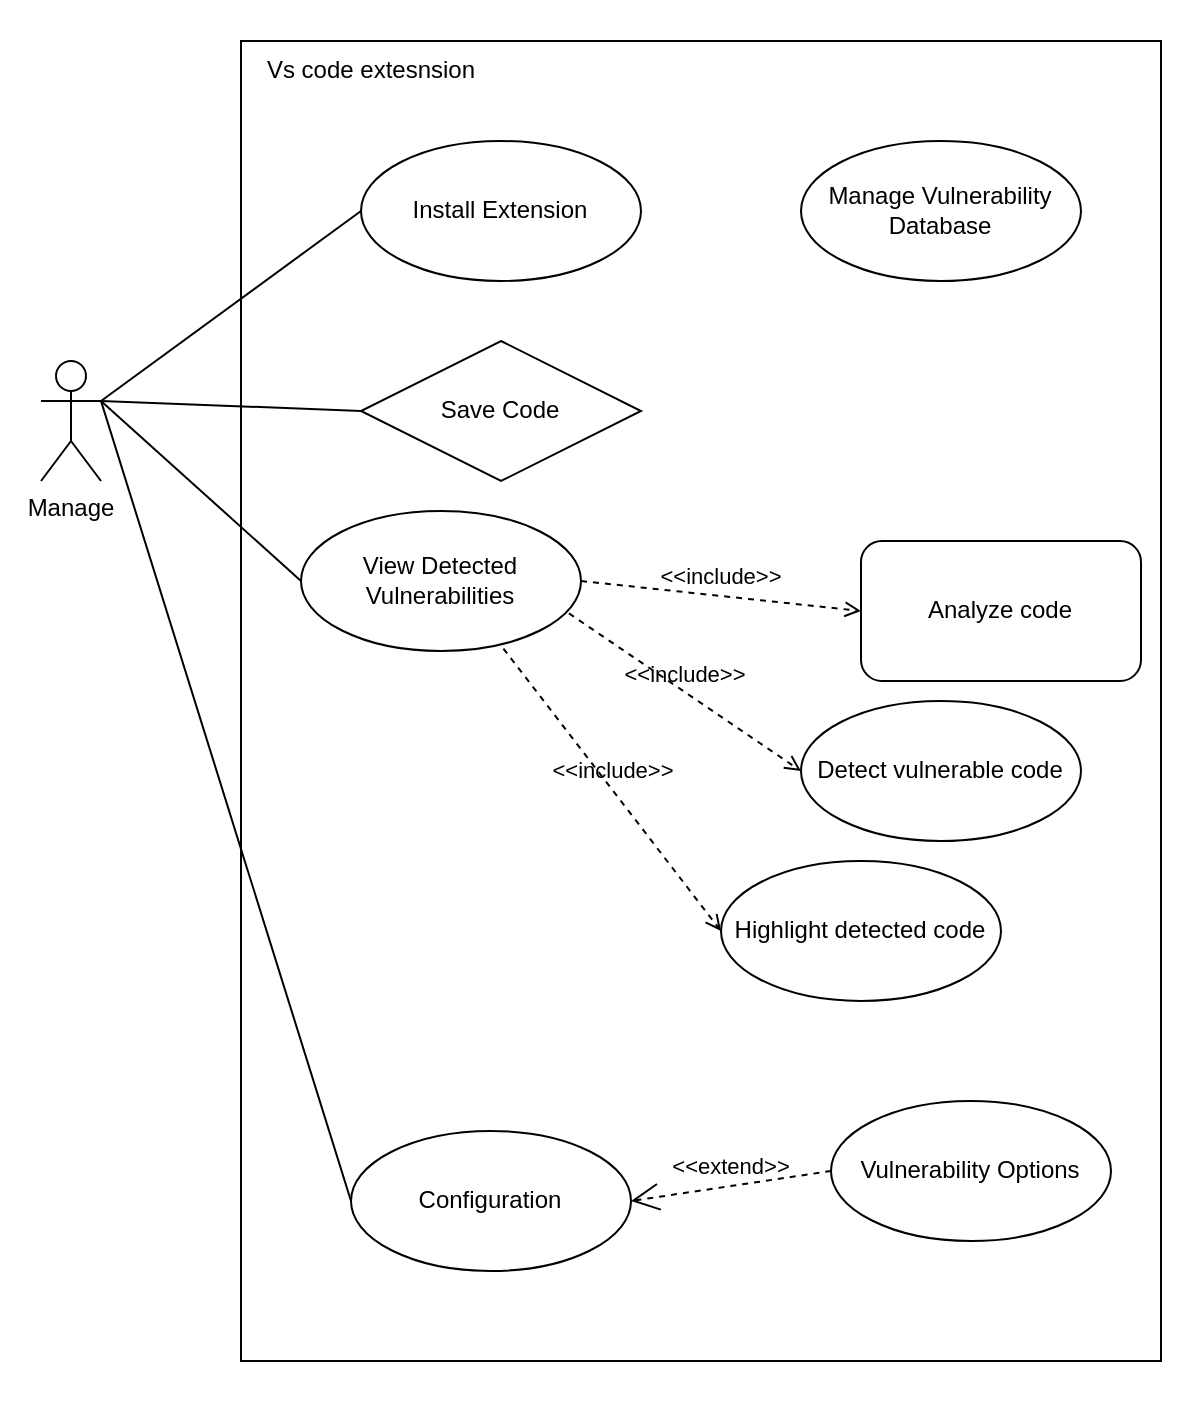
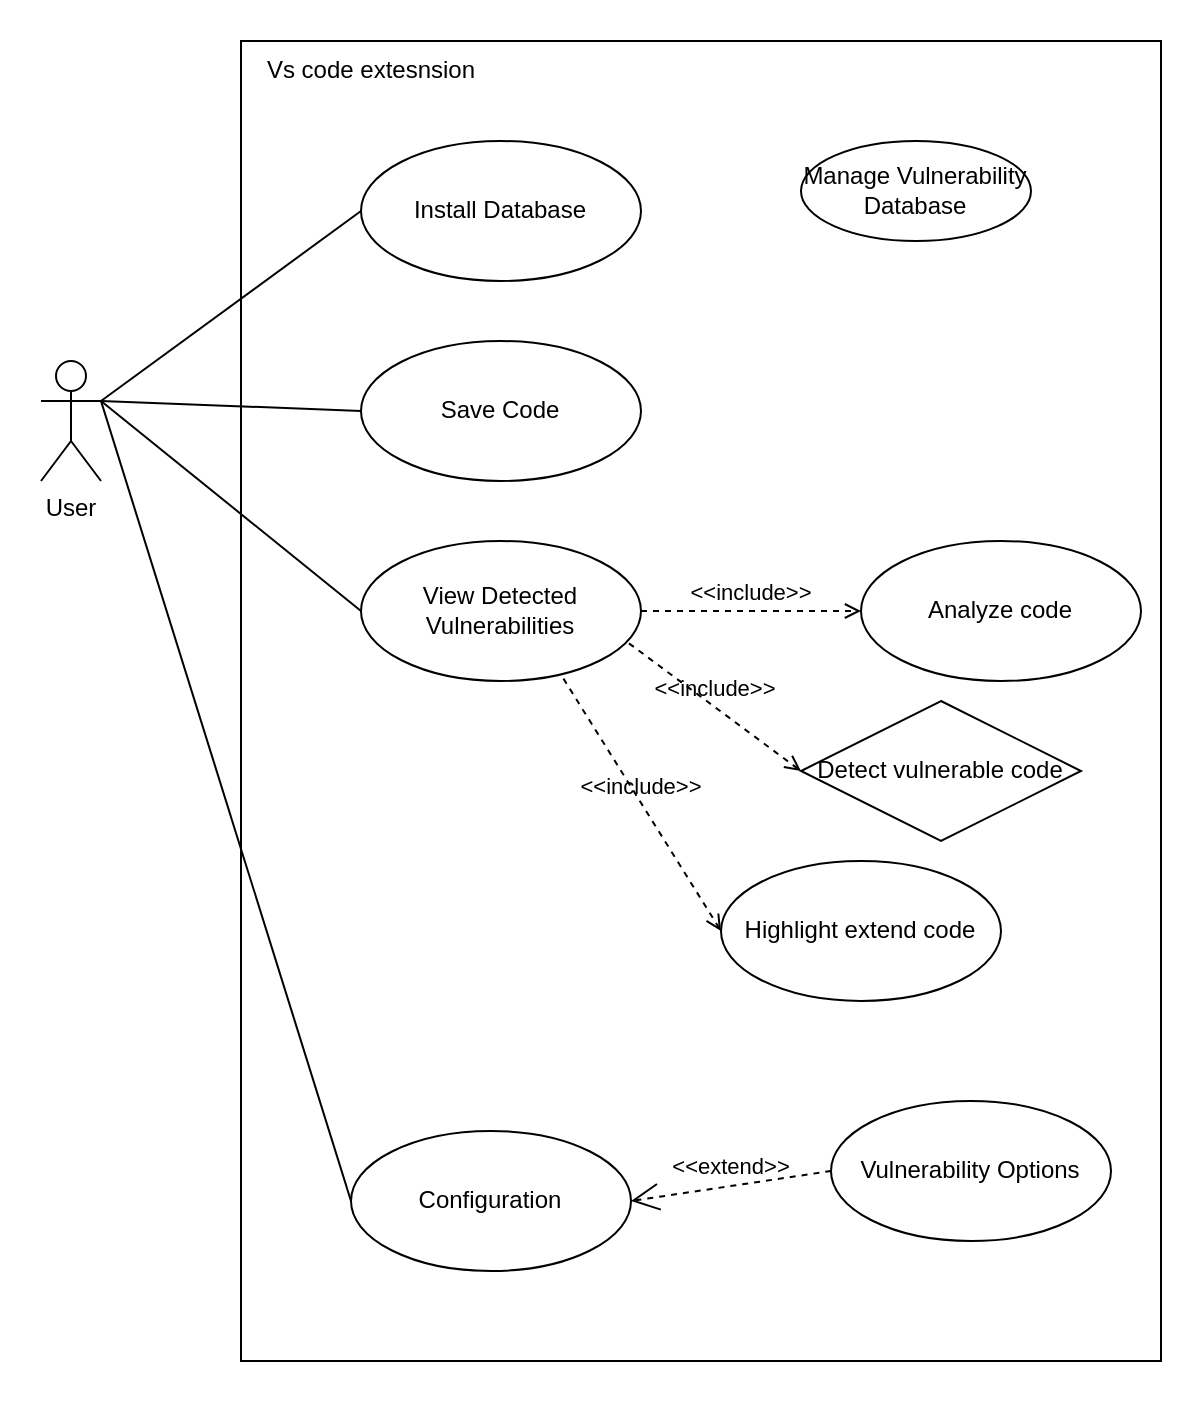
(501, 211) -> (501, 211)
(941, 211) -> (916, 191)
(501, 411) -> (501, 411)
(72, 509) -> (72, 509)
(441, 581) -> (501, 611)
(1001, 611) -> (1001, 611)
(941, 771) -> (941, 771)
(861, 931) -> (861, 931)
